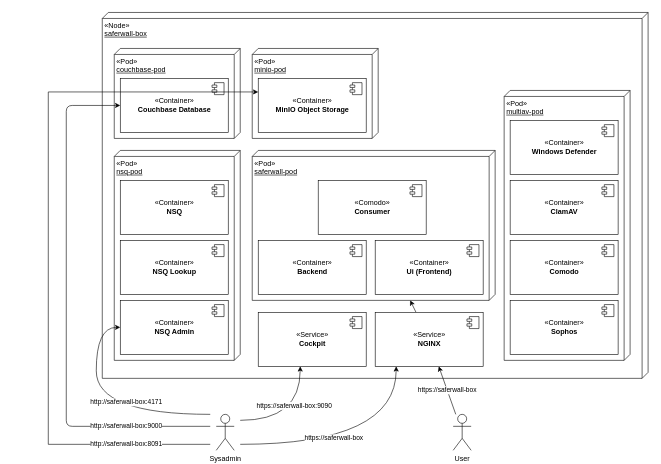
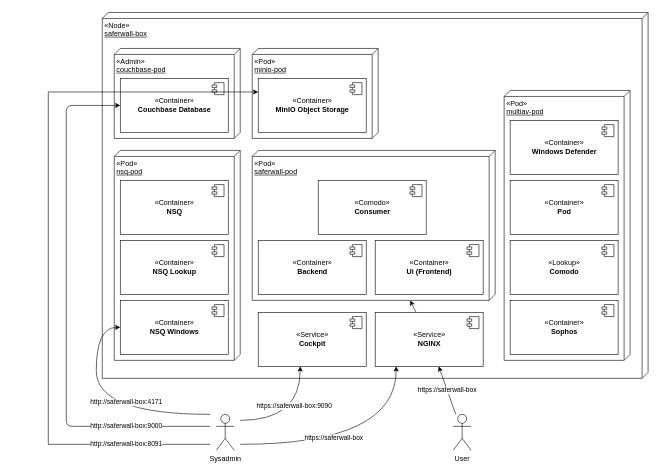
(143, 66) -> (143, 66)
(565, 207) -> (565, 207)
(565, 267) -> (565, 267)
(175, 327) -> (175, 327)
